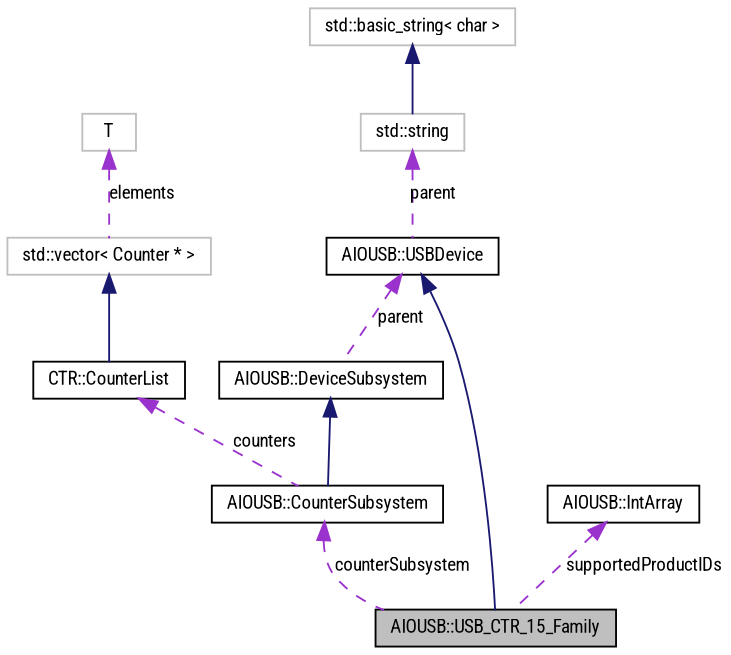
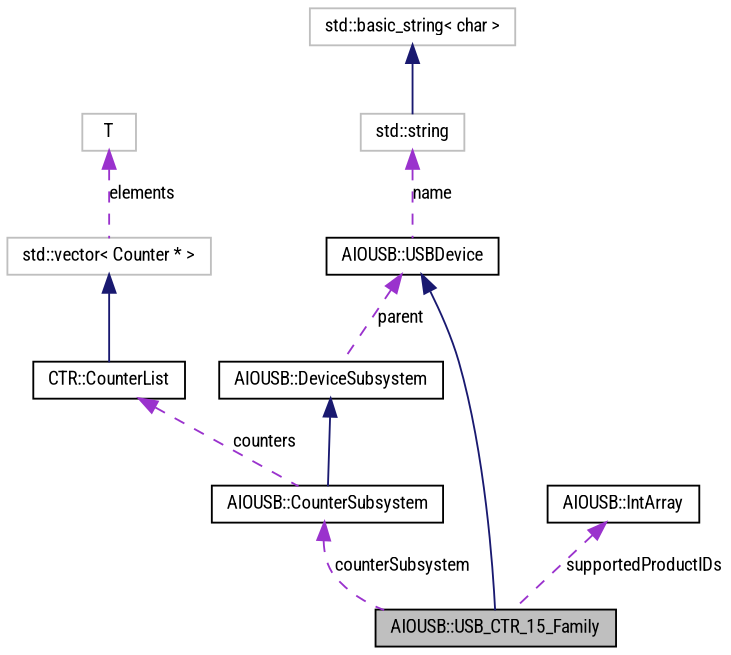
(433, 194) -> (433, 194)
